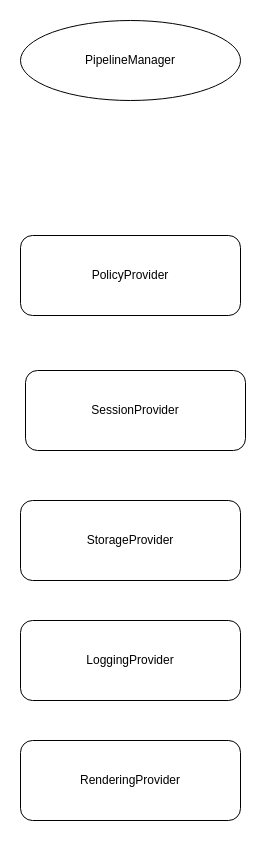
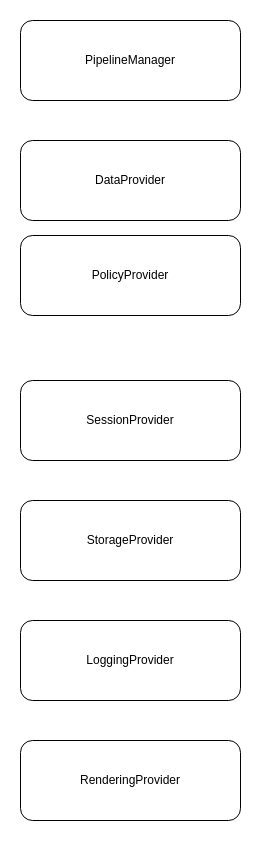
(131, 61) -> (131, 61)
none -> (131, 181)
(136, 411) -> (131, 421)
